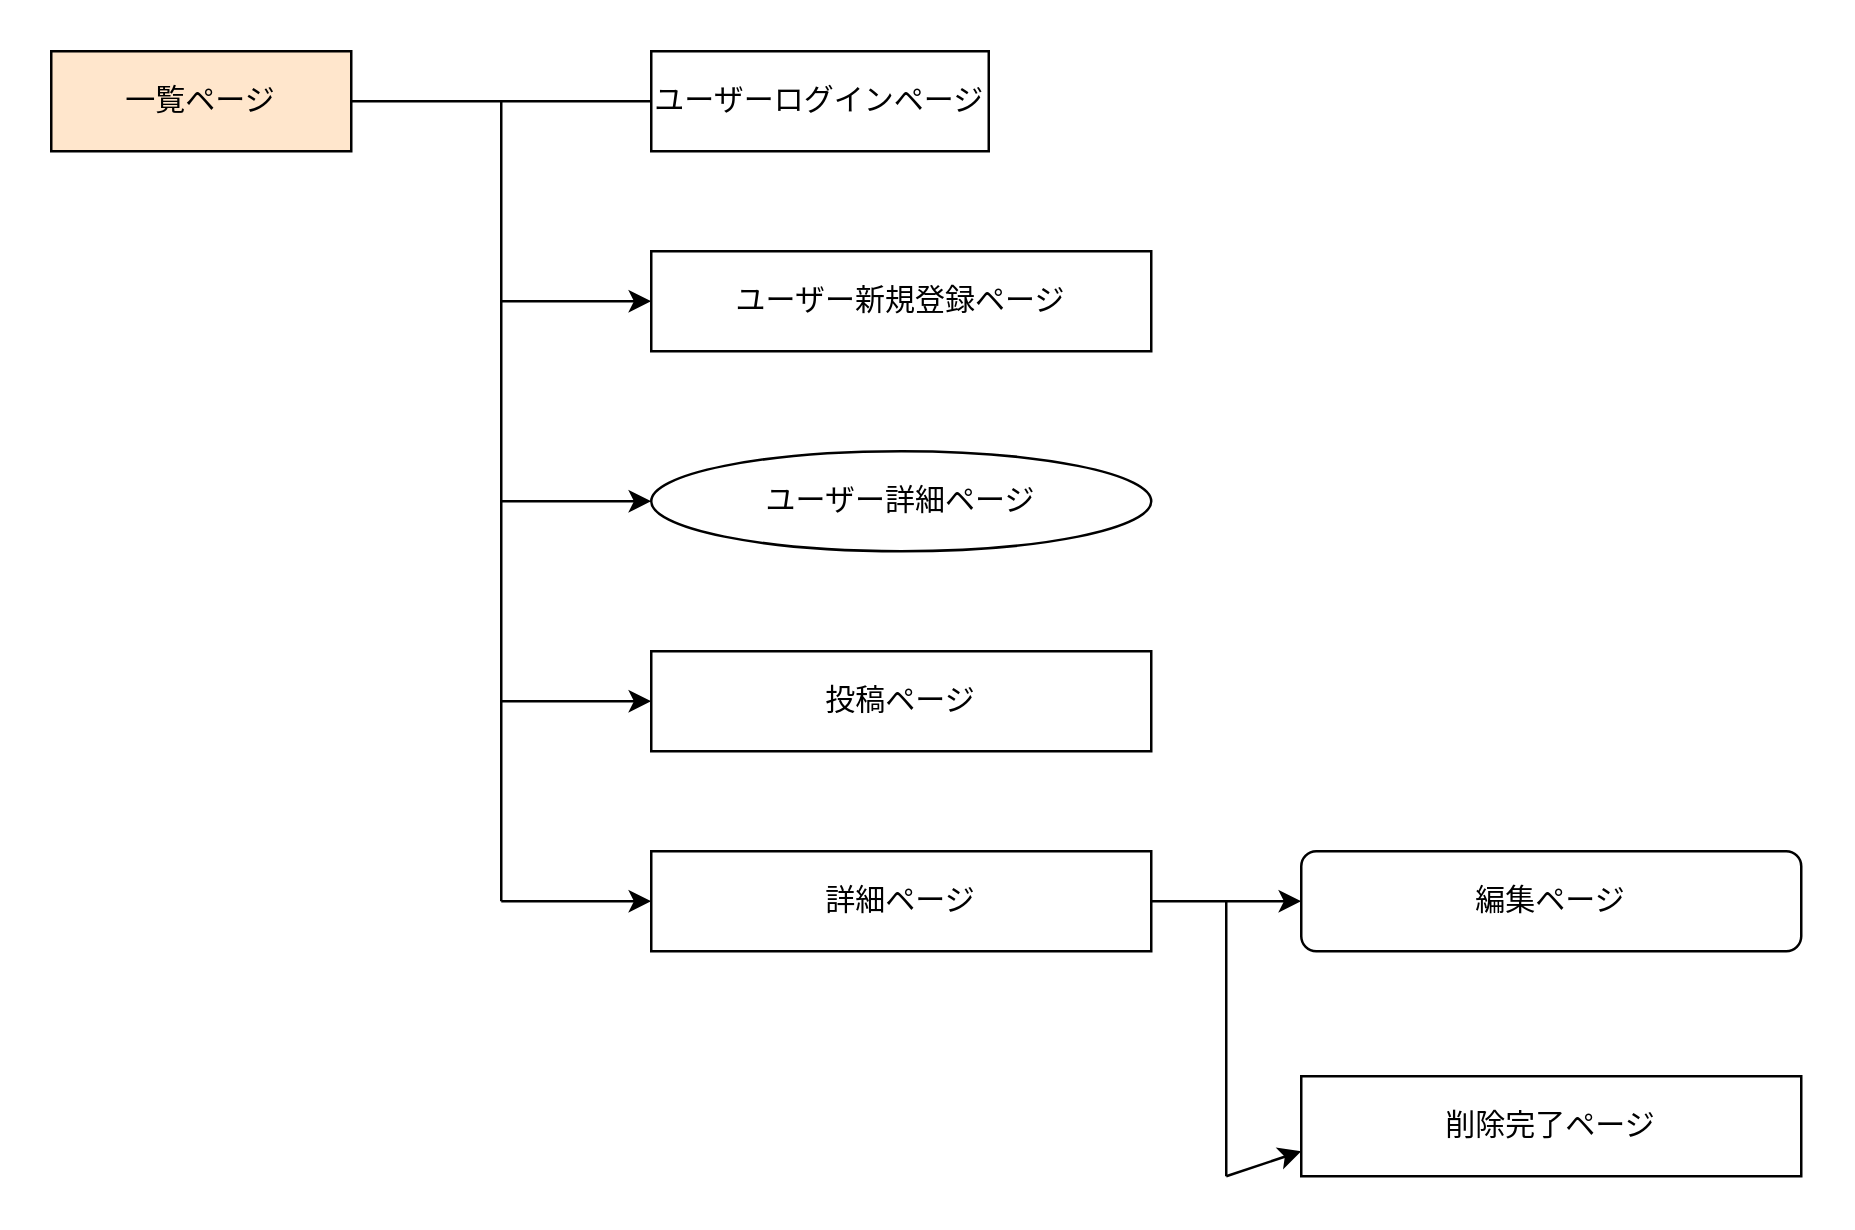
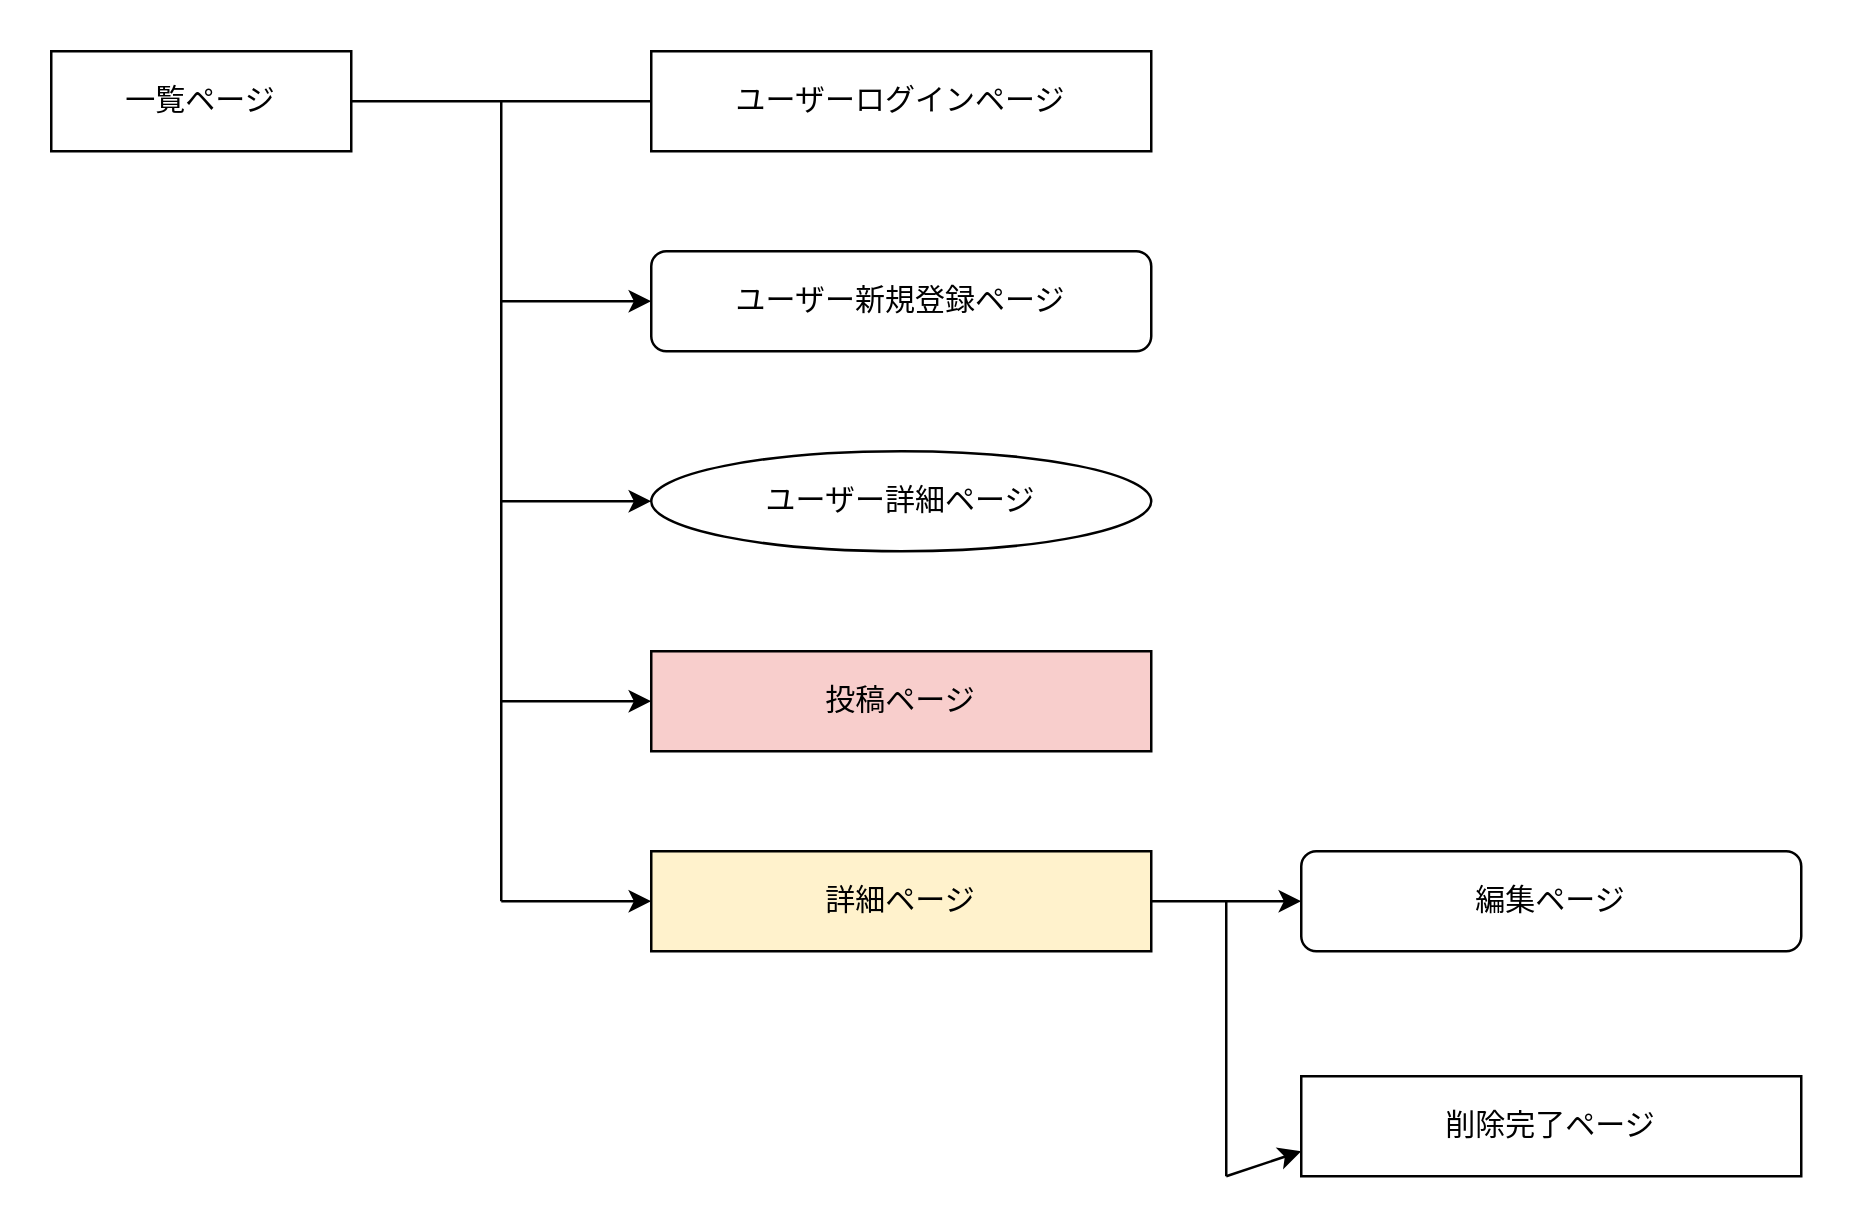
(201, 101) -> (201, 101)
(820, 101) -> (901, 101)
(901, 301) -> (901, 301)
(901, 701) -> (901, 701)
(901, 901) -> (901, 901)
